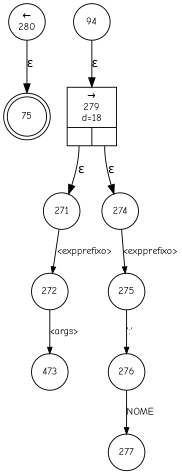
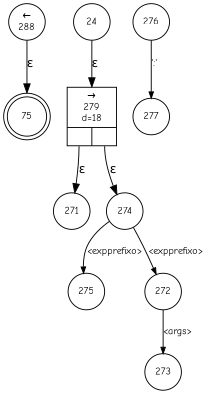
(27, 22) -> (27, 22)
(92, 22) -> (92, 22)
(56, 248) -> (144, 248)
(127, 329) -> none
(50, 372) -> (163, 372)
(141, 412) -> (154, 64)
